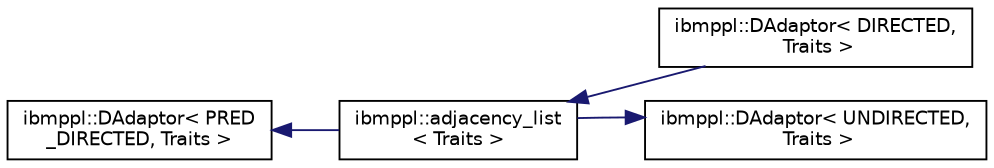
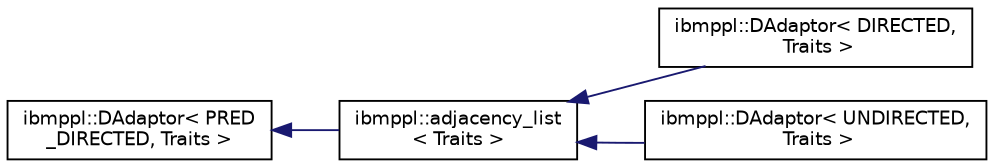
(601, 118) -> (620, 143)
